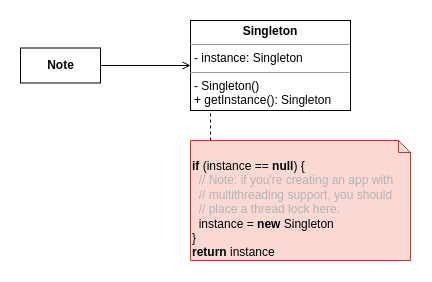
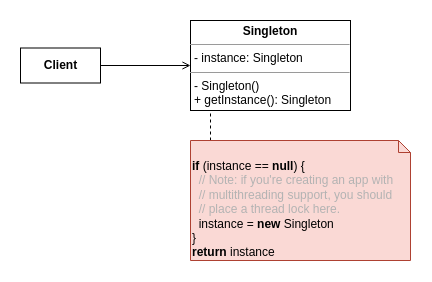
(61, 66) -> (61, 66)
